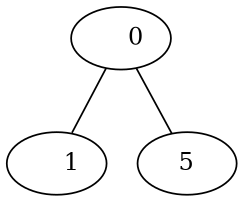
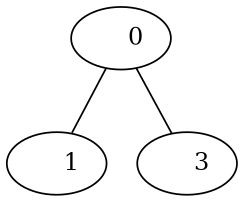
(187, 163) -> (187, 163)
